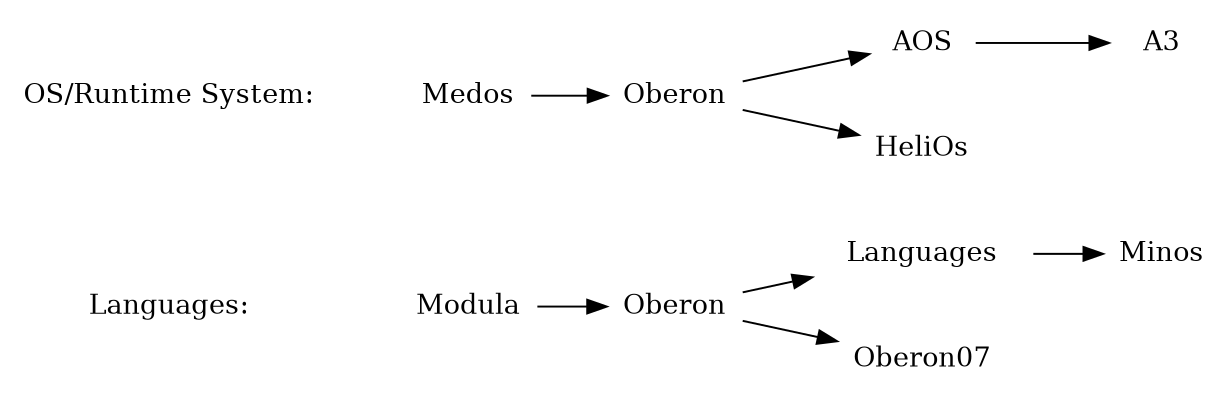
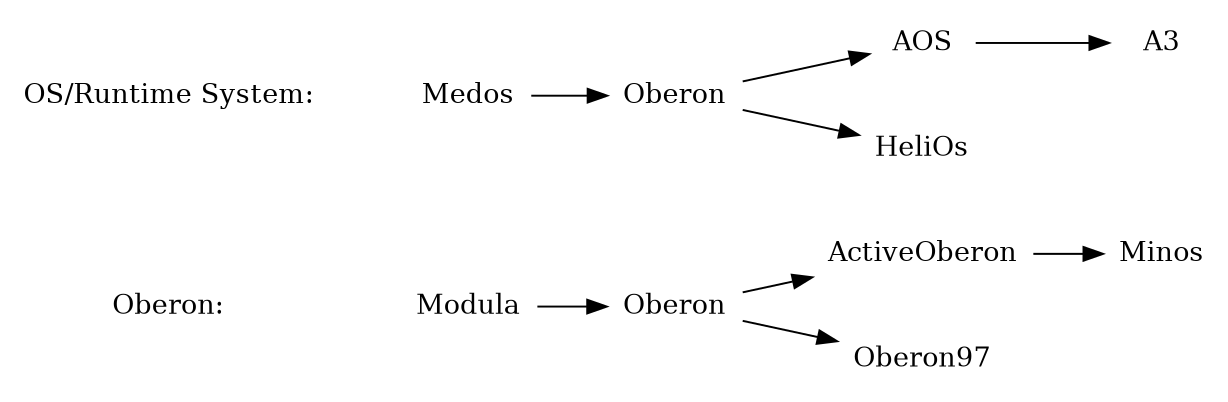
(923, 254) -> (923, 254)
(169, 307) -> (169, 307)
(923, 359) -> (923, 359)
